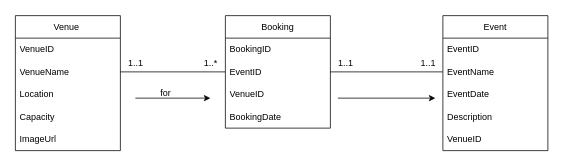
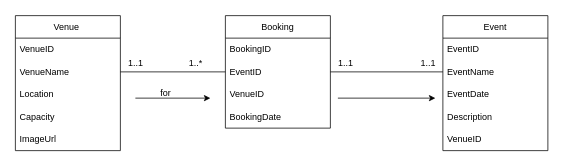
(210, 63) -> (195, 63)
